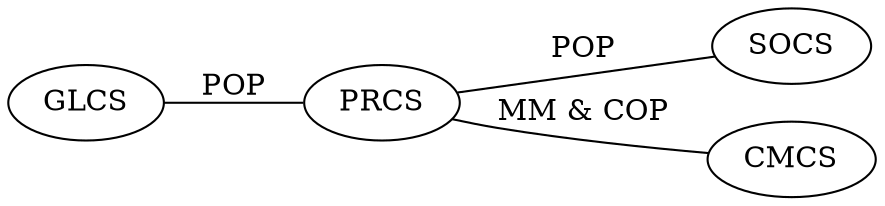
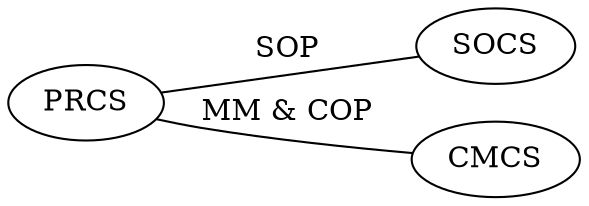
(583, 49) -> (288, 49)
(86, 103) -> none
